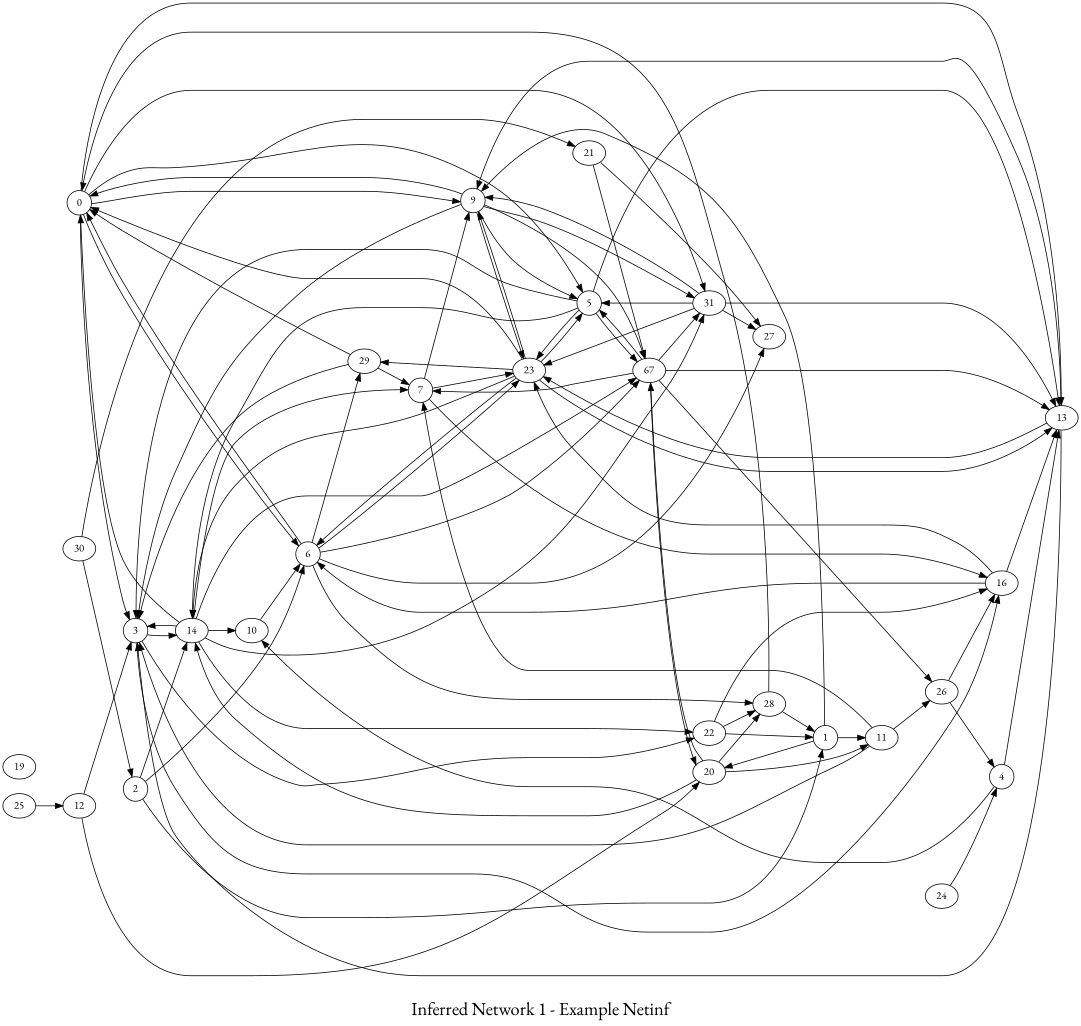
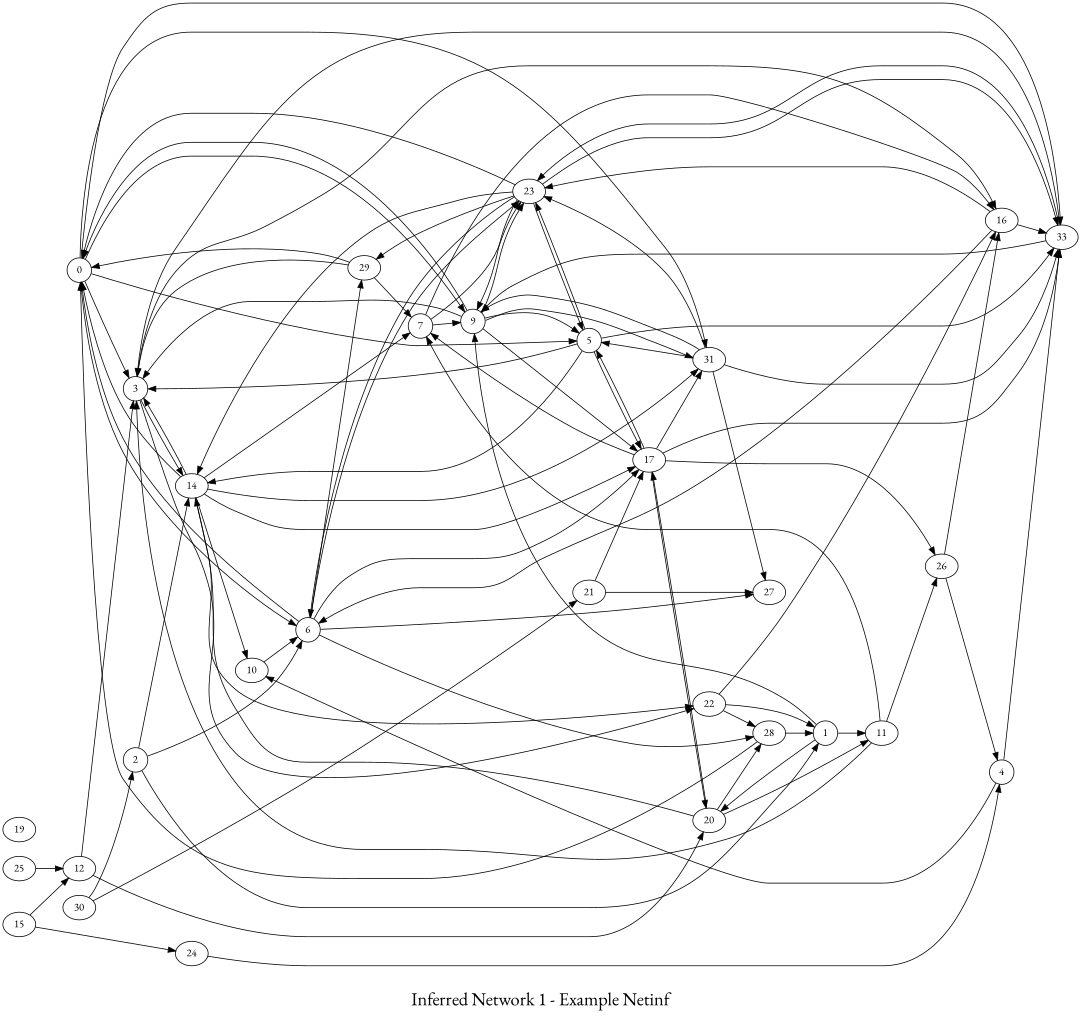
(649, 370) -> (649, 460)
(1062, 418) -> (1062, 237)
none -> (19, 924)
